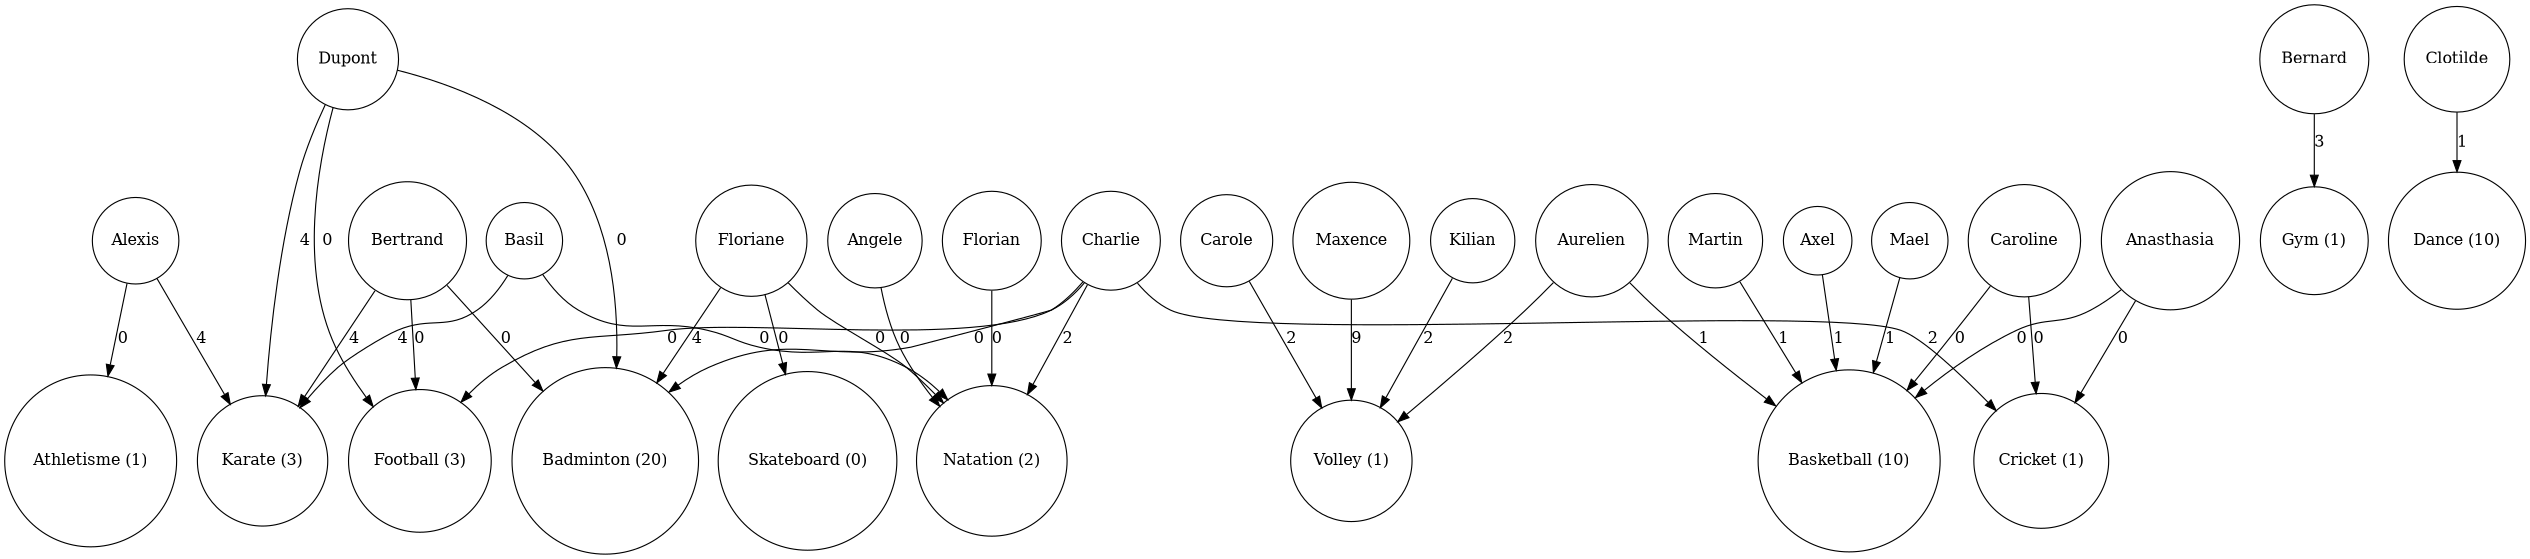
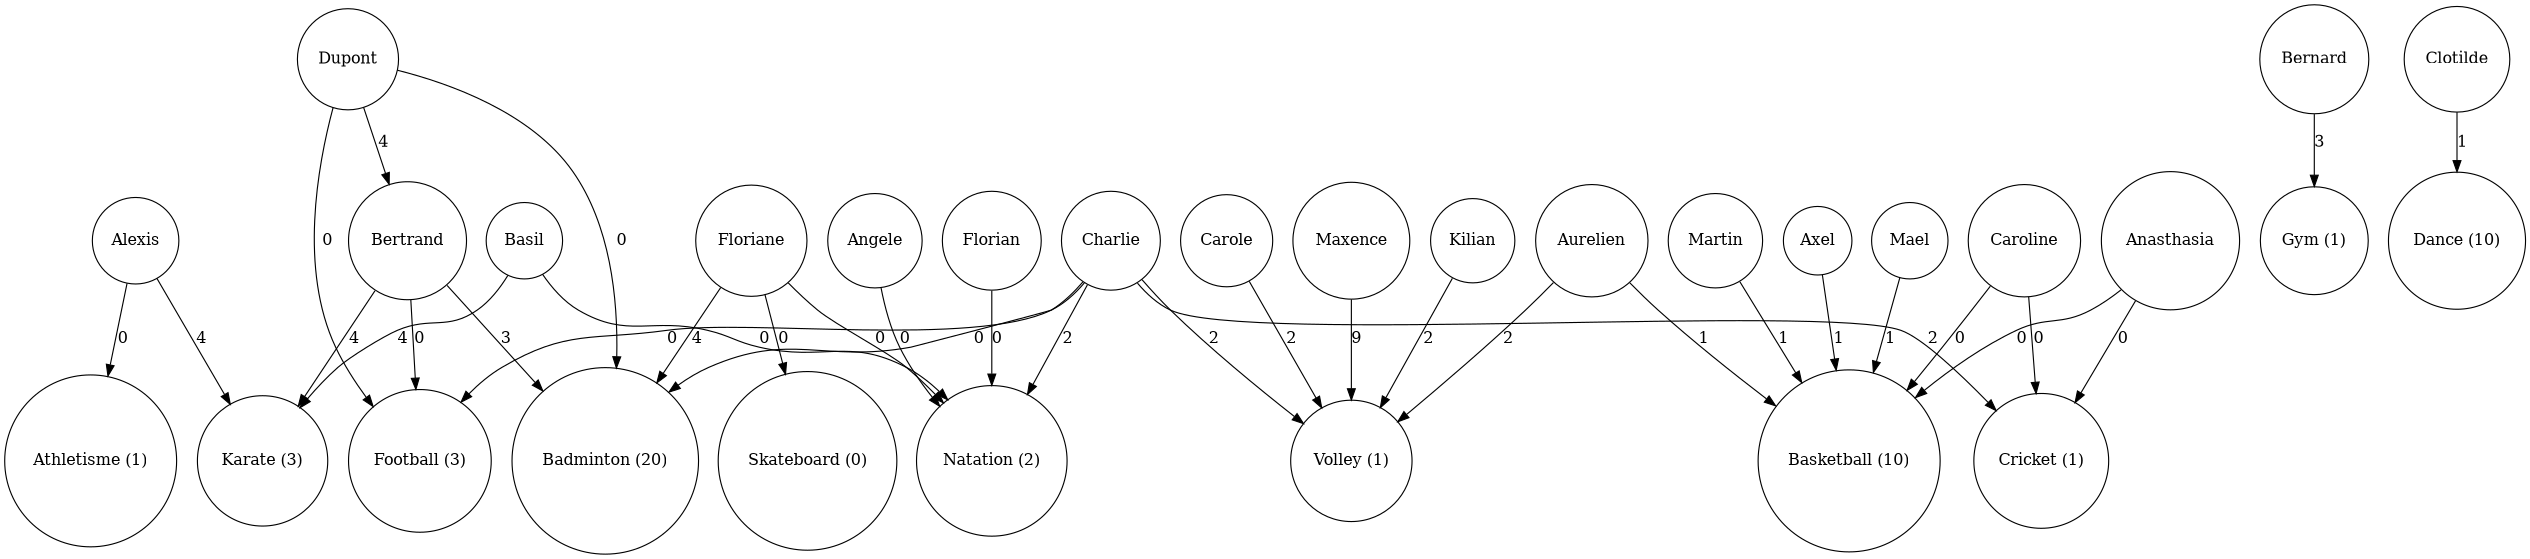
(284, 242) -> (375, 140)
(506, 339) -> (506, 339)
none -> (1215, 351)
